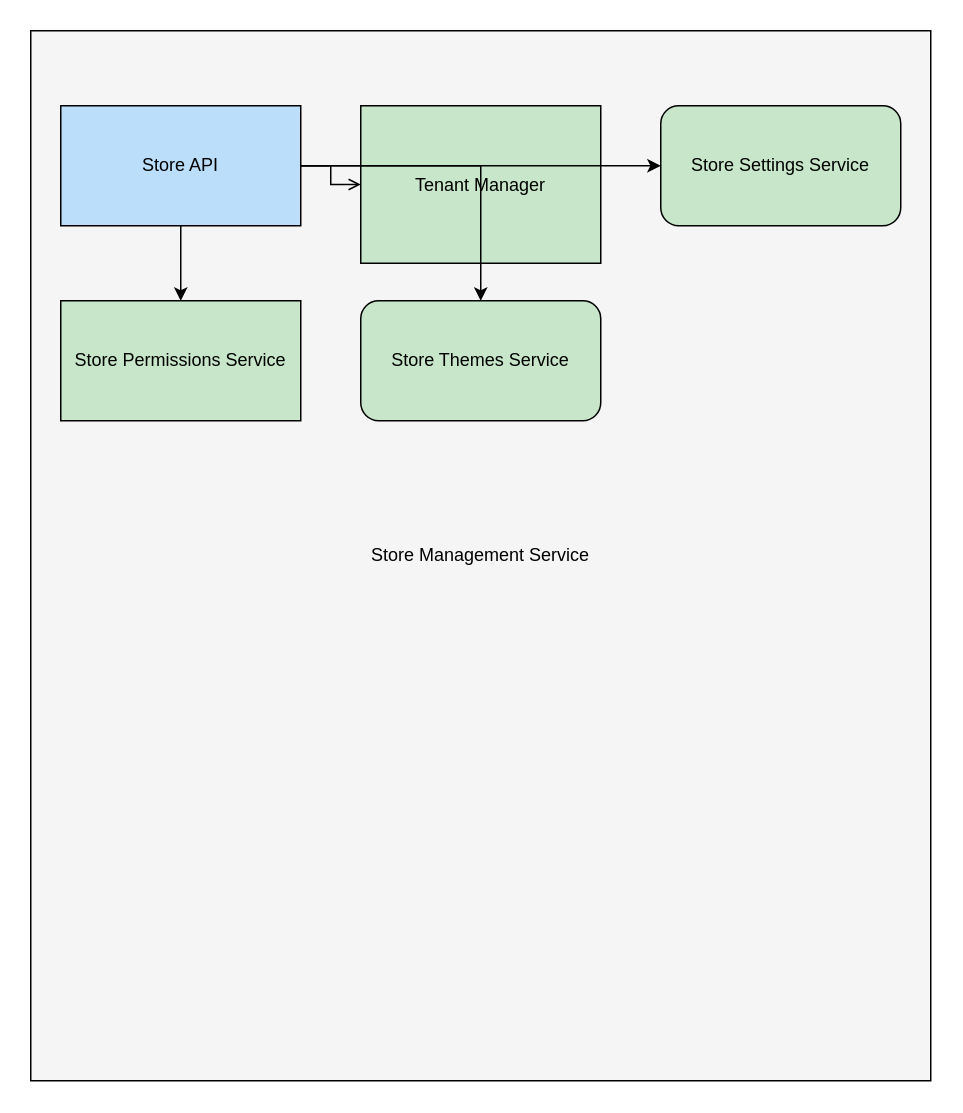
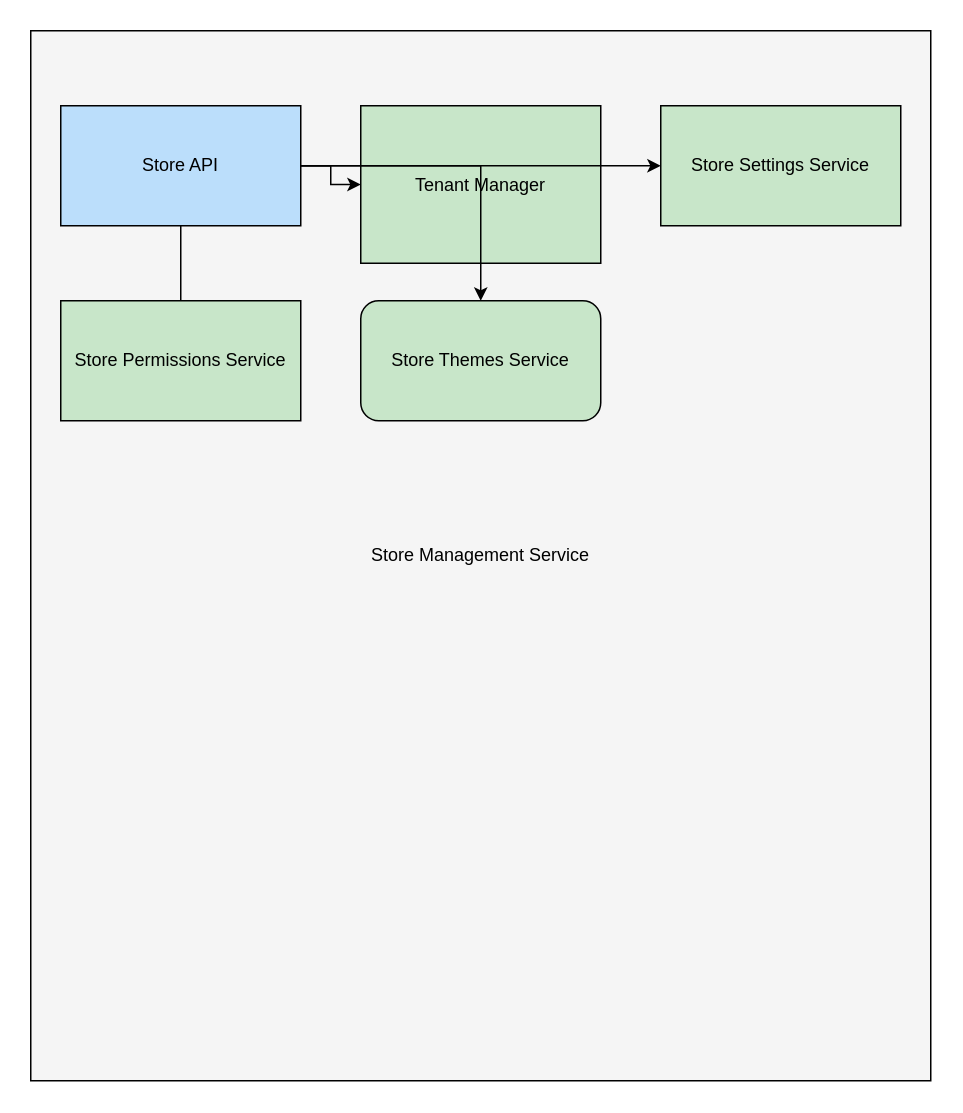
(781, 166) -> (781, 166)
(351, 185) -> (349, 185)
(181, 289) -> (181, 293)
